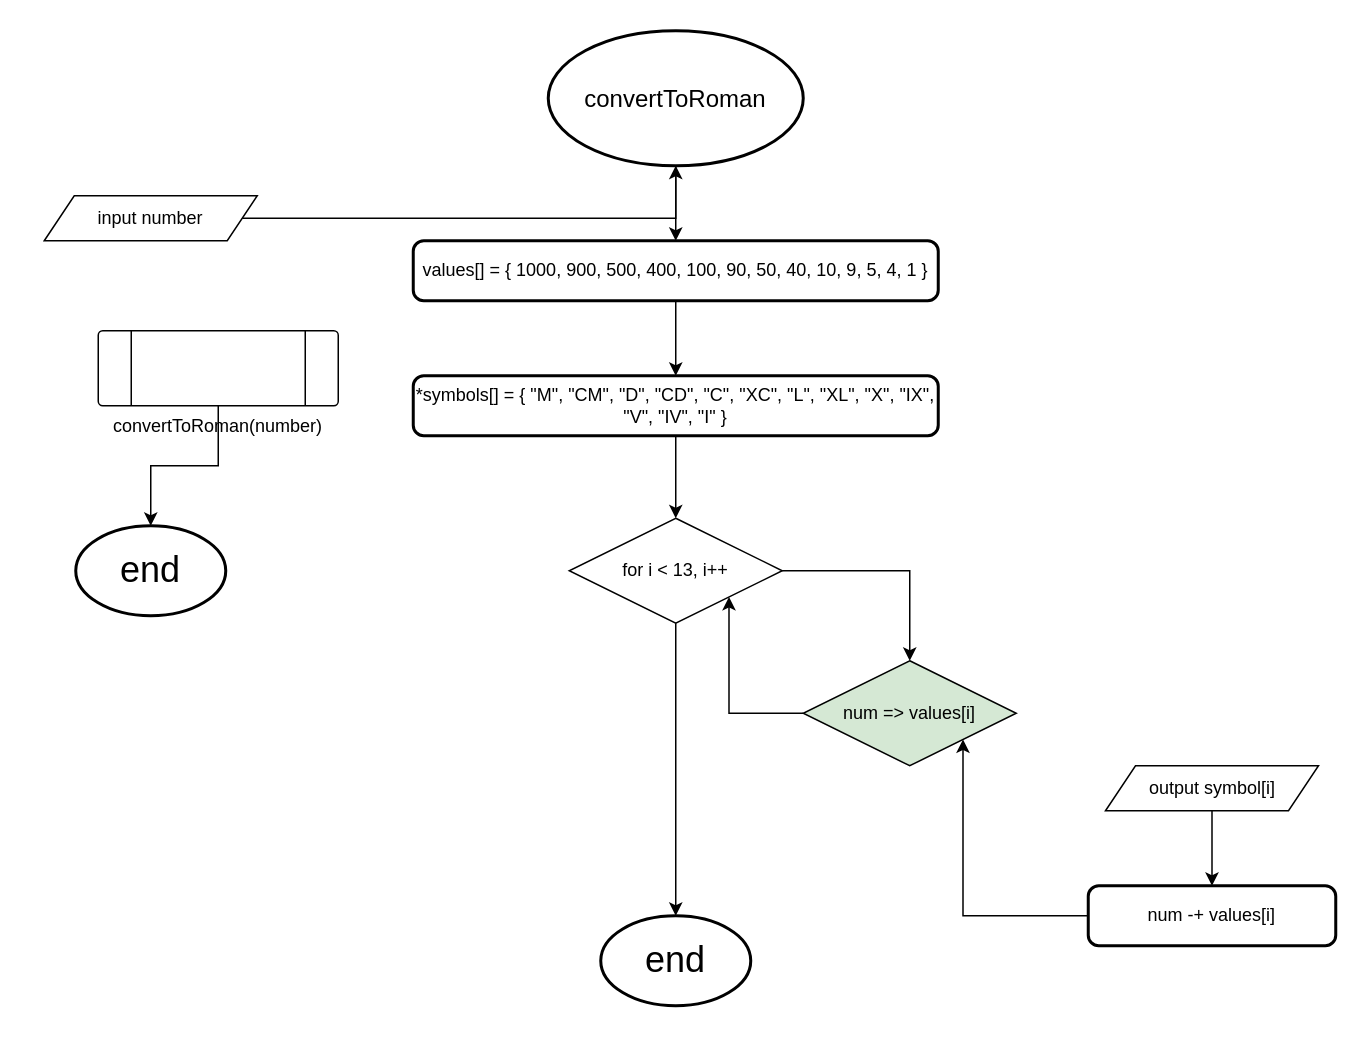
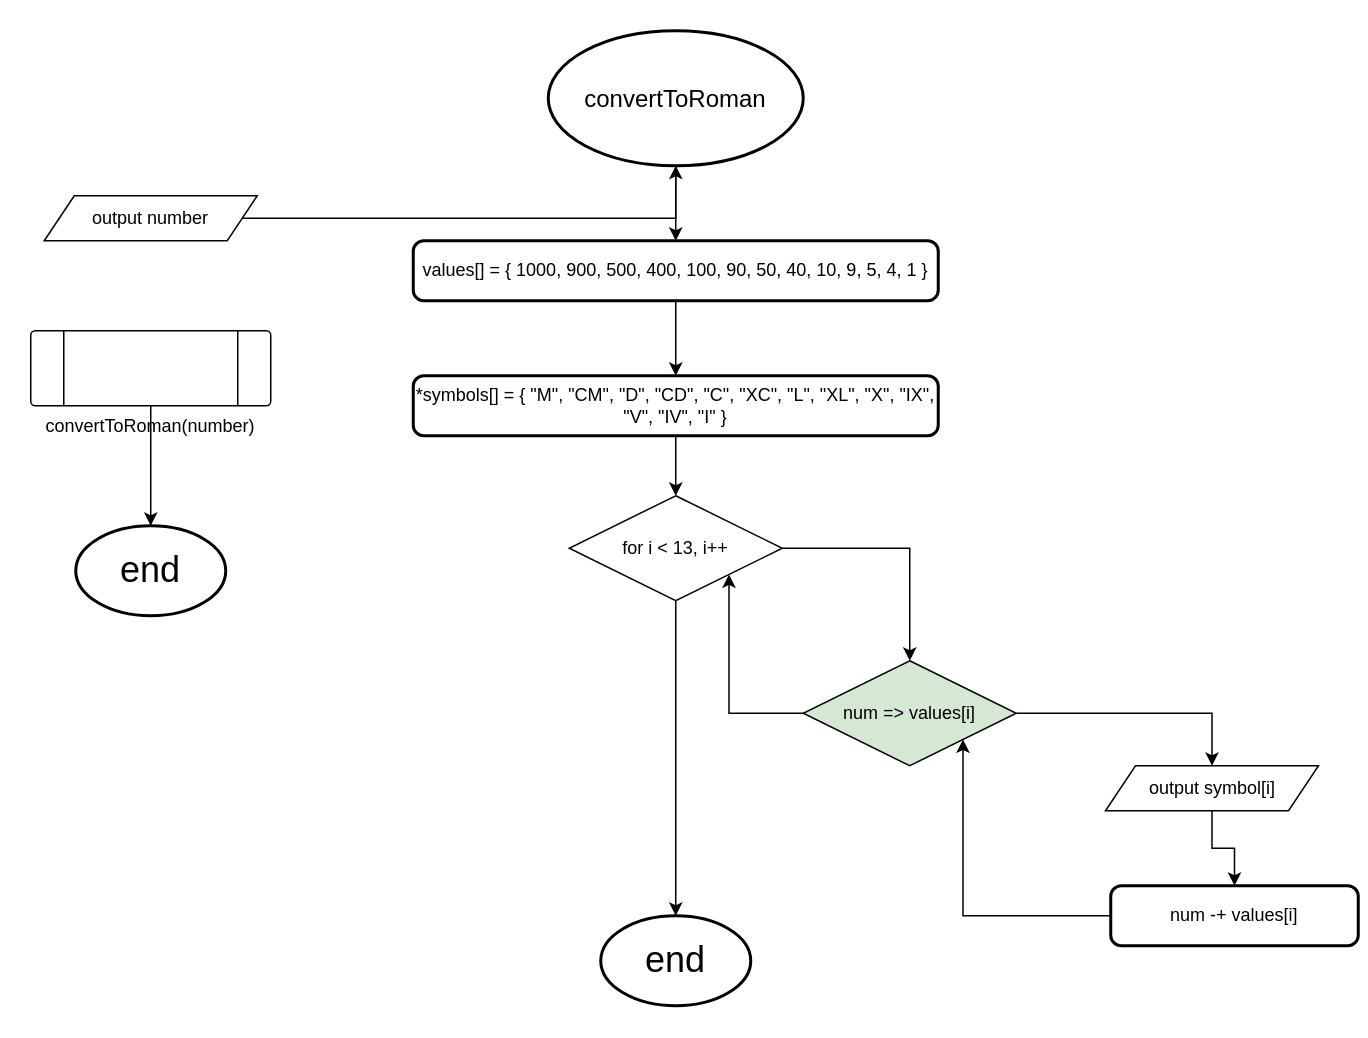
(151, 218) -> (151, 218)
(218, 368) -> (151, 368)
(676, 571) -> (676, 548)
none -> (1135, 713)
(1212, 916) -> (1235, 916)
